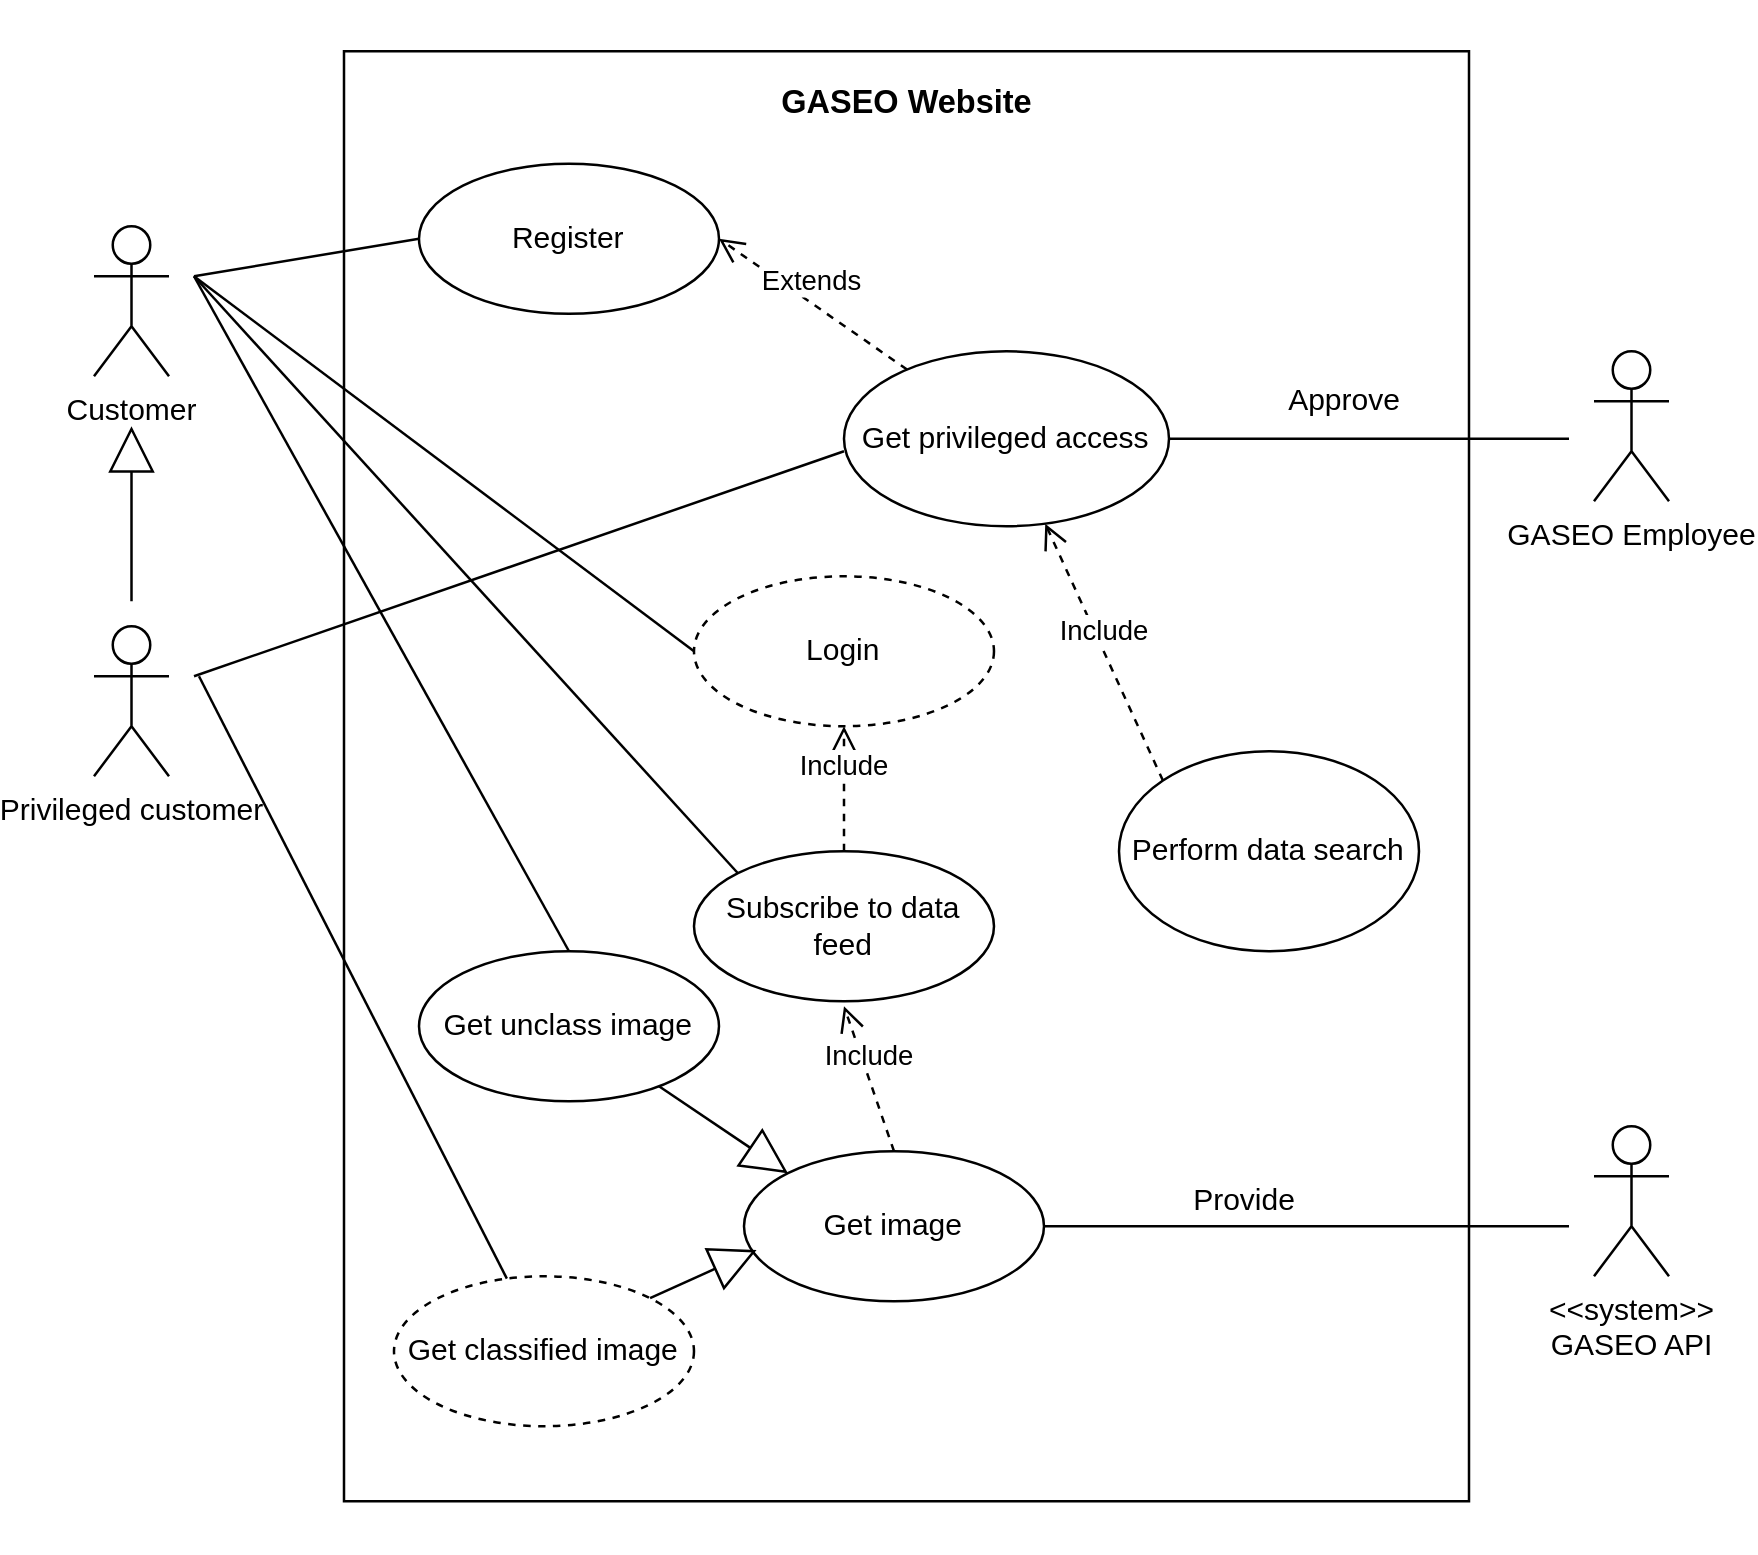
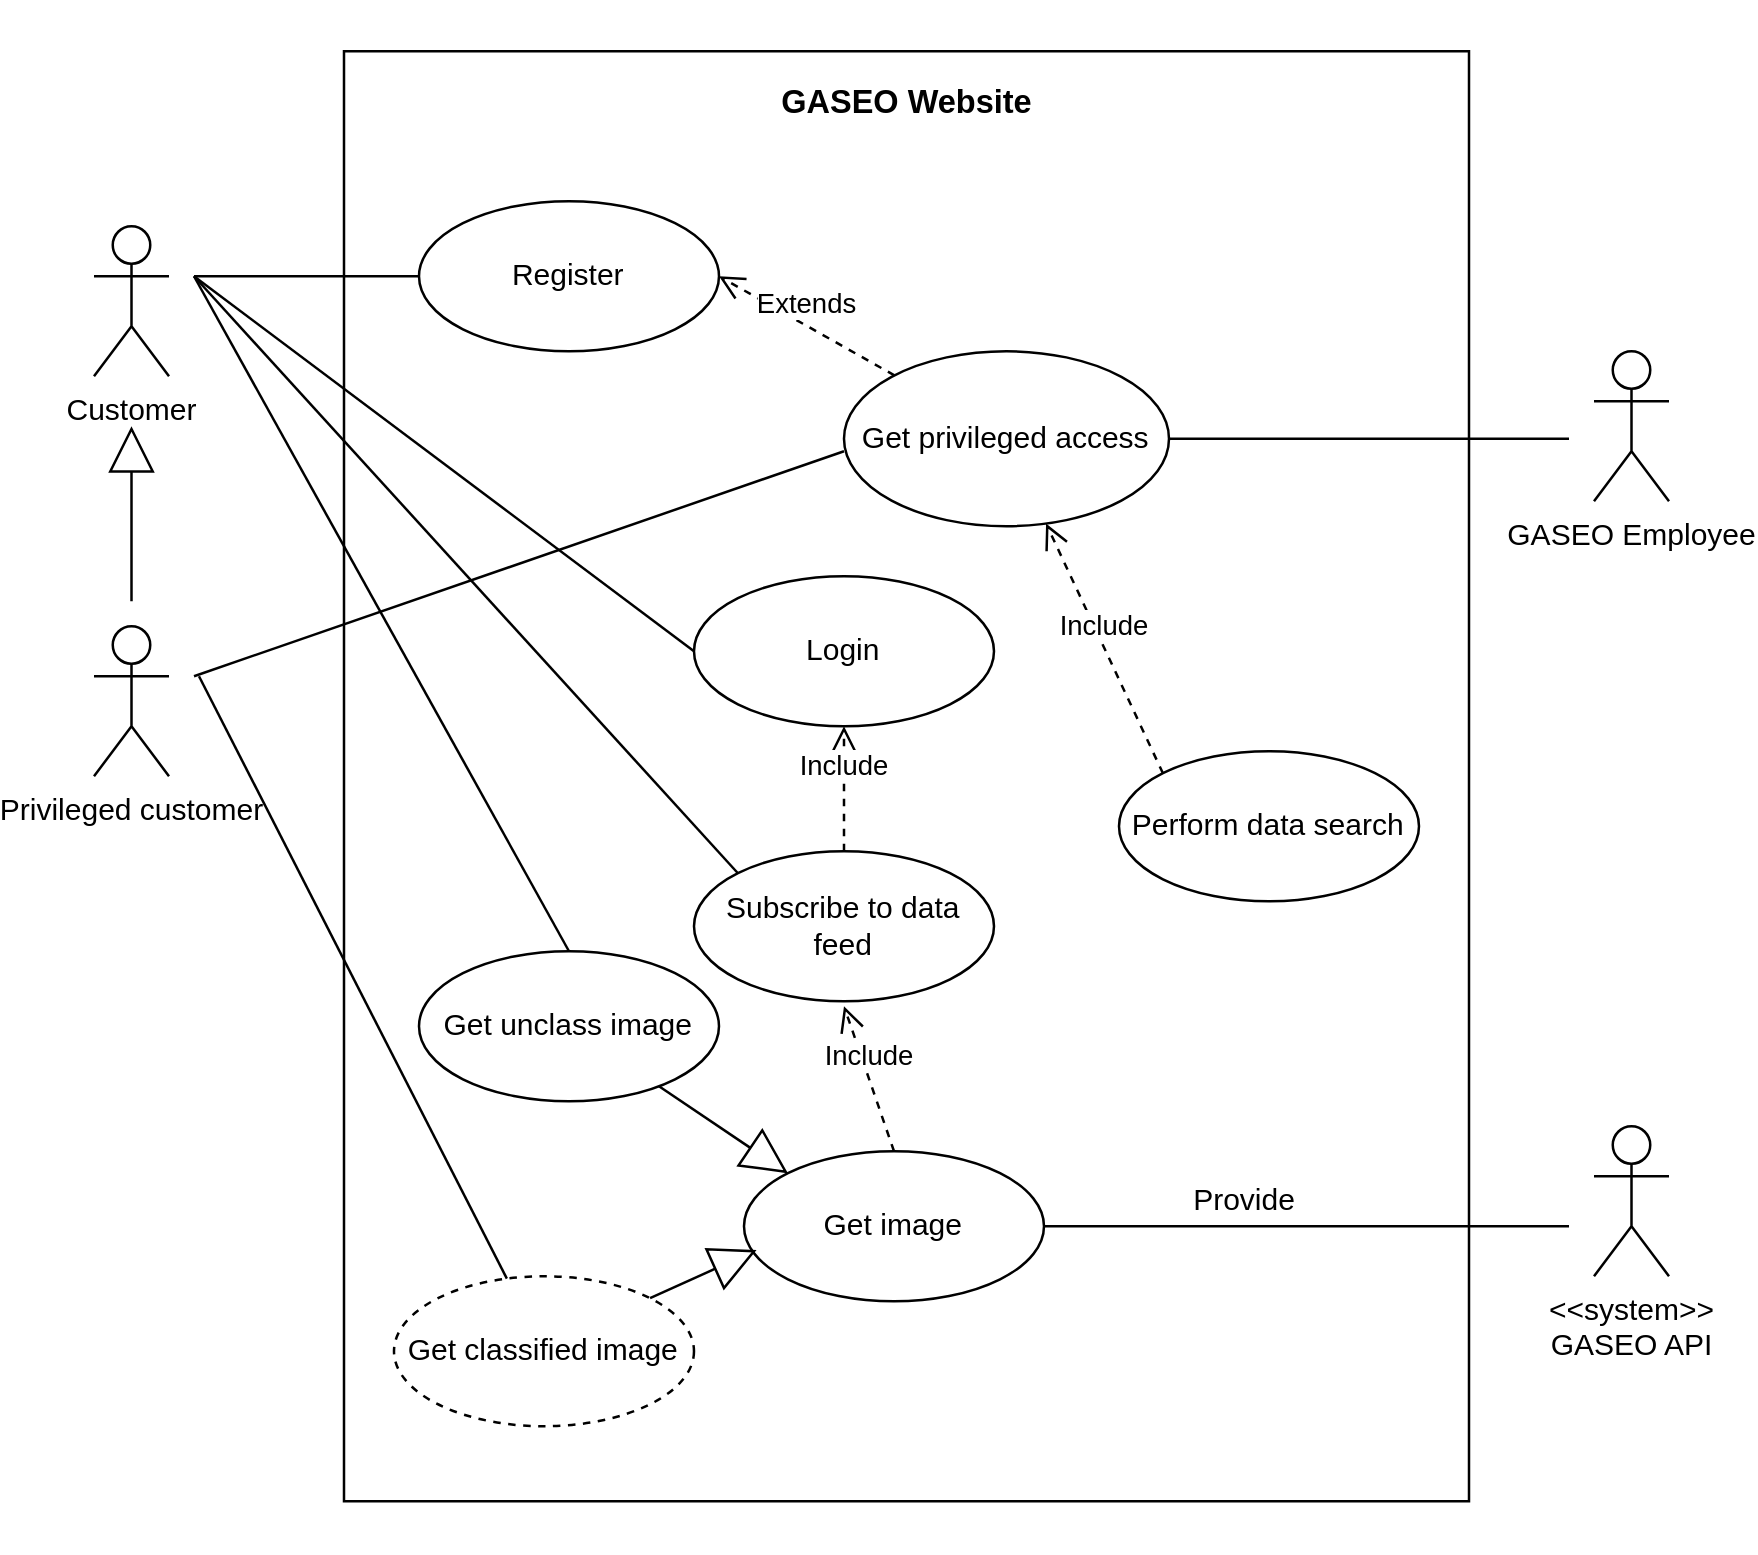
(569, 239) -> (569, 276)
(1344, 401) -> none
(844, 651) -> (844, 651)
(1269, 851) -> (1269, 826)
